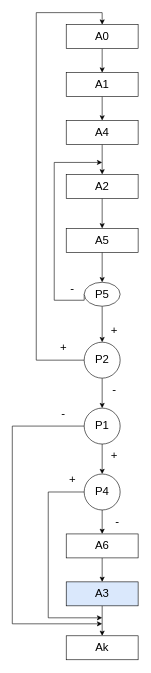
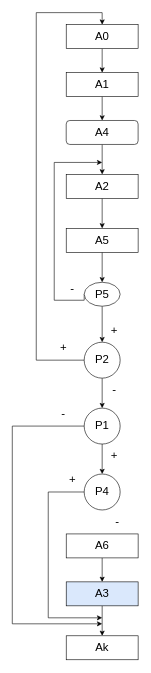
(102, 132) -> (102, 132)
(102, 528) -> none
